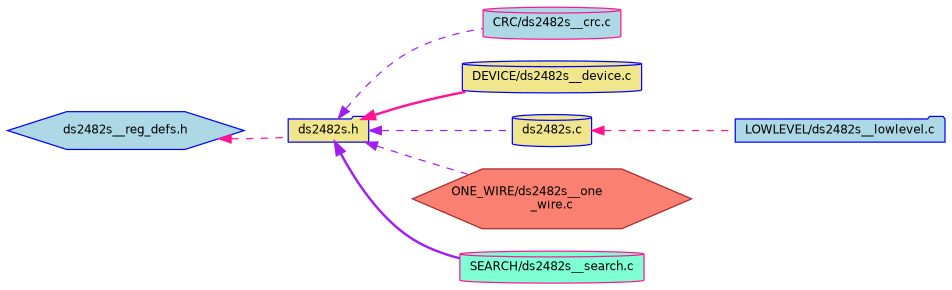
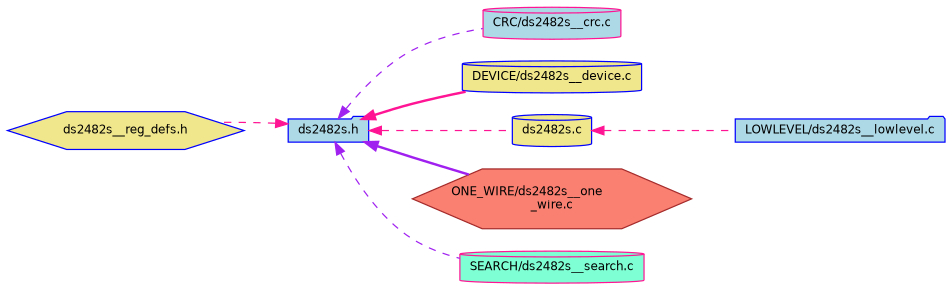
(126, 131) -> (126, 131)
(328, 131) -> (328, 131)
(447, 131) -> (447, 131)
(260, 138) -> (247, 122)
(423, 161) -> (423, 161)
(388, 220) -> (388, 220)
